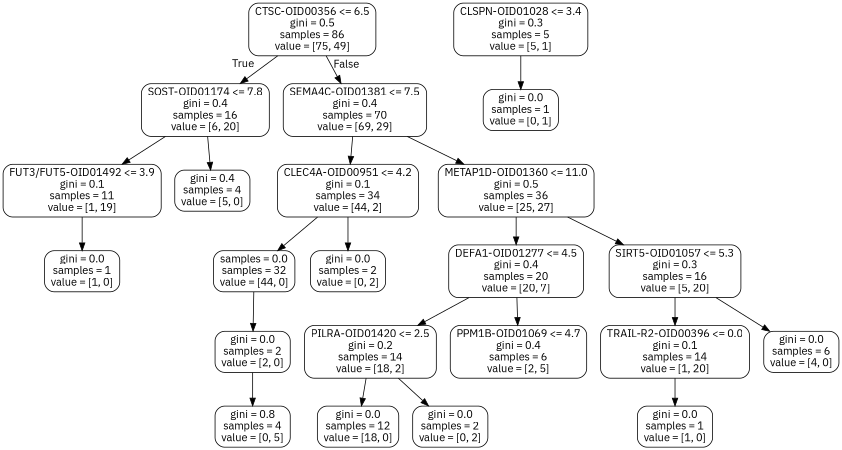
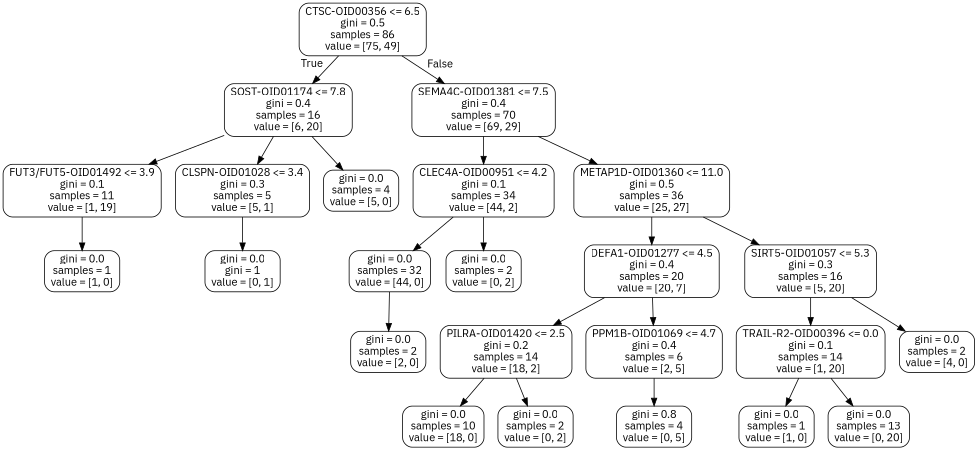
(521, 110) -> (243, 271)
none -> (267, 147)
(212, 191) -> (361, 191)
(254, 271) -> (390, 271)
(801, 352) -> (937, 352)
(253, 385) -> (654, 388)
(358, 427) -> (443, 427)
none -> (869, 427)
